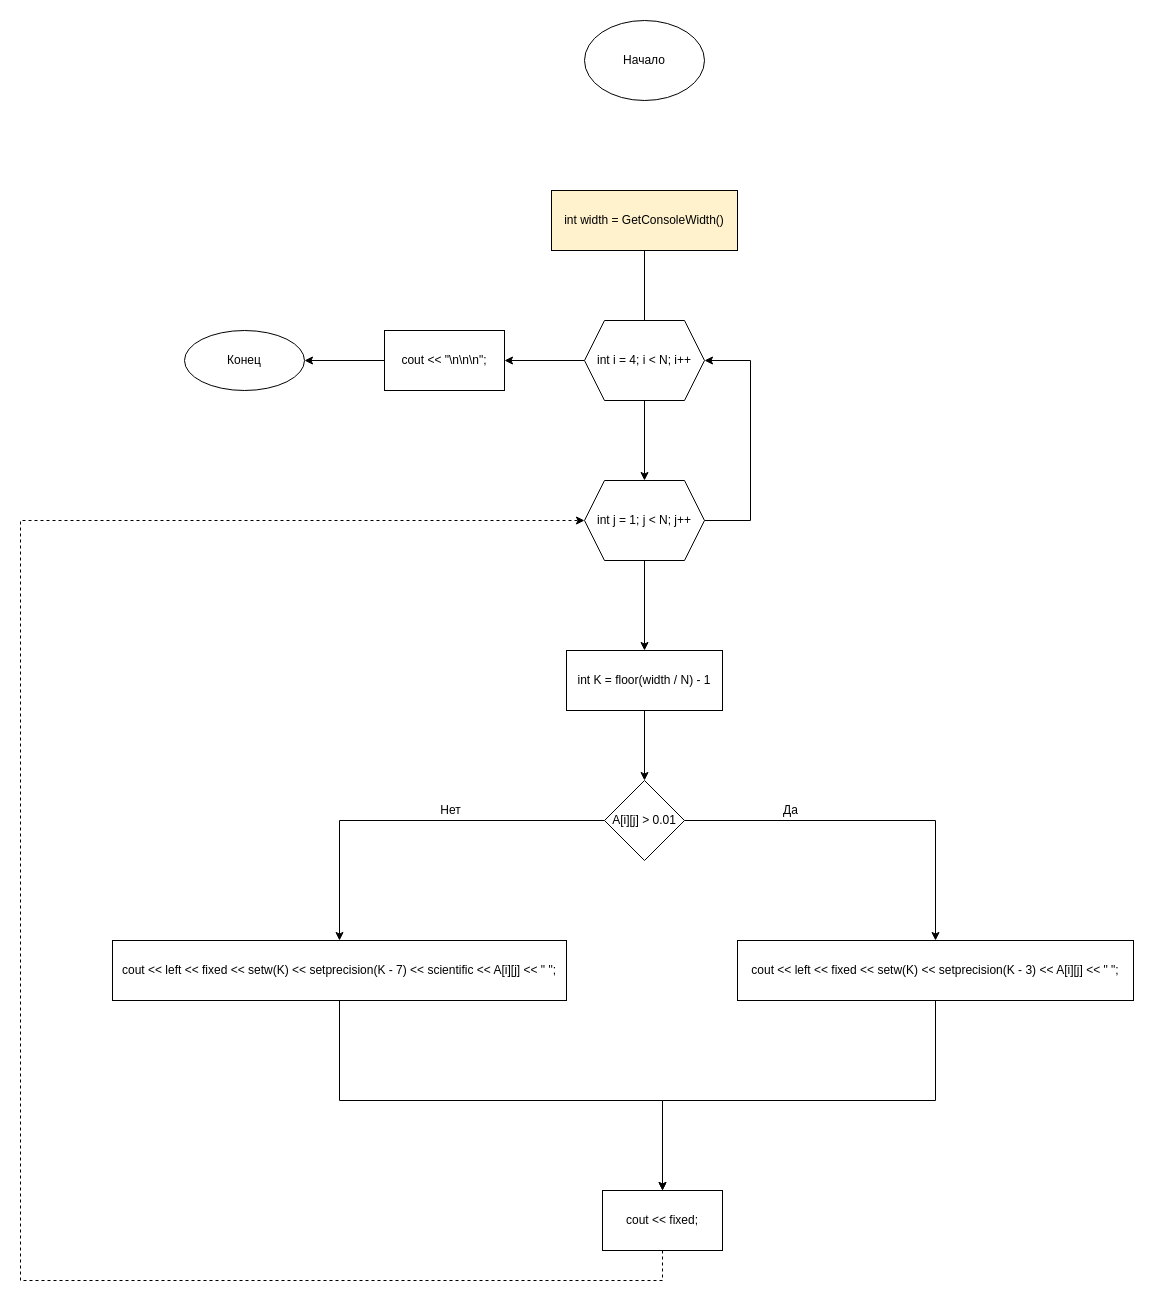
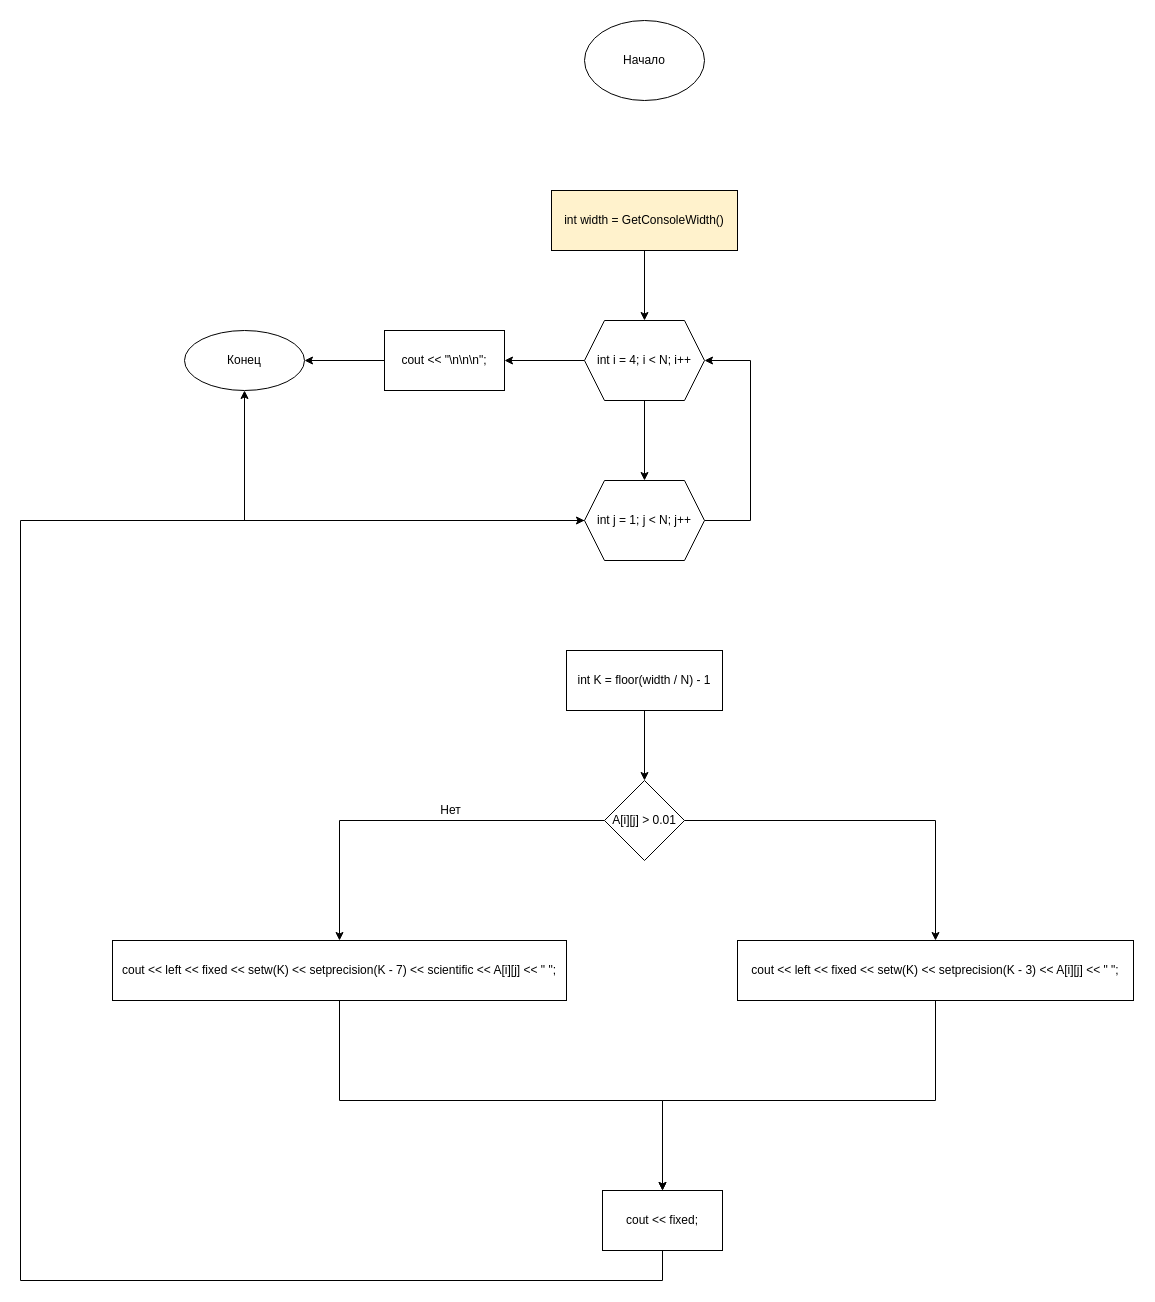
(645, 315) -> (645, 312)
(645, 602) -> (245, 458)
(791, 811) -> none
(21, 1126) -> (21, 1126)
